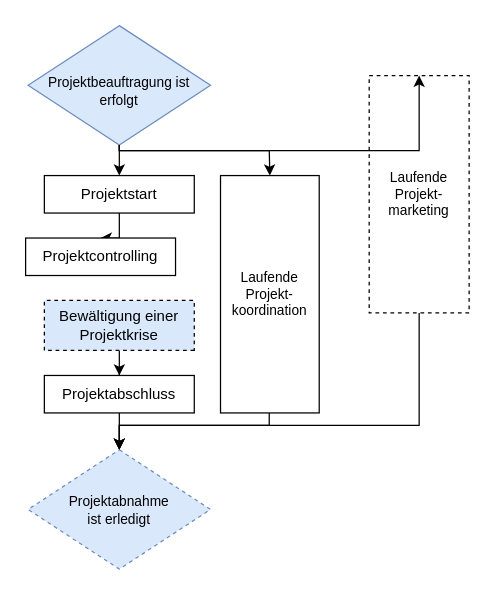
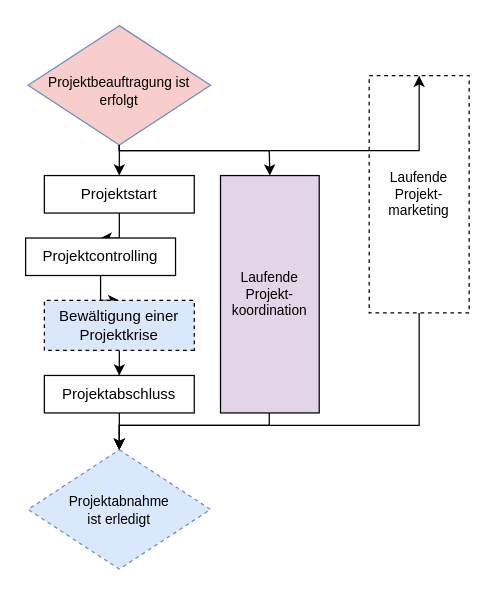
(119, 85) -> (119, 85)
none -> (101, 293)
(270, 294) -> (270, 294)
